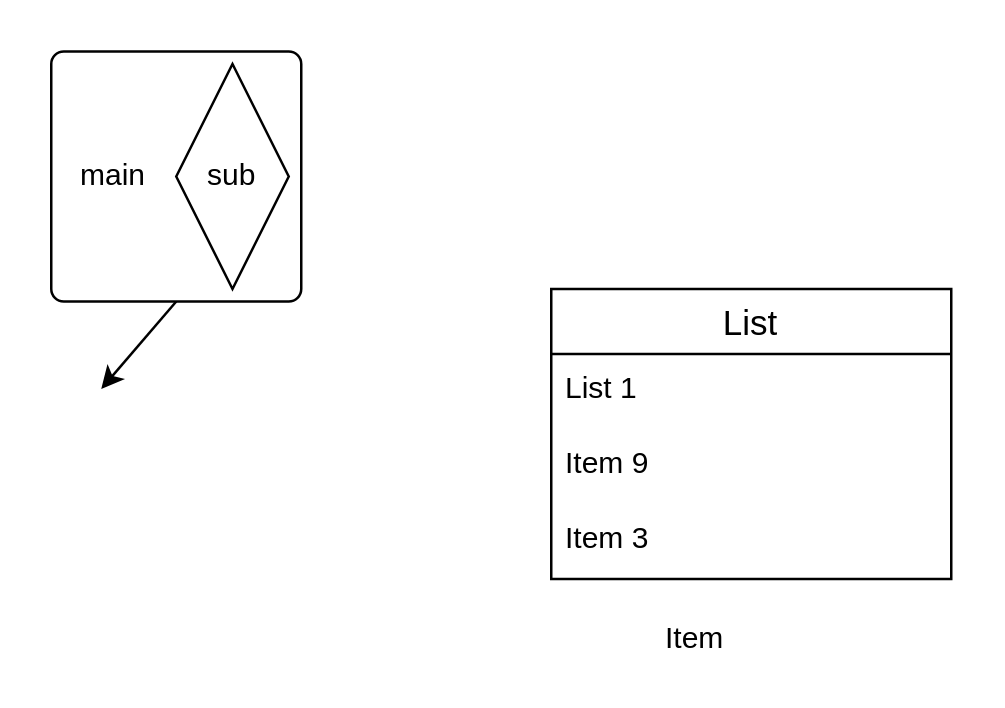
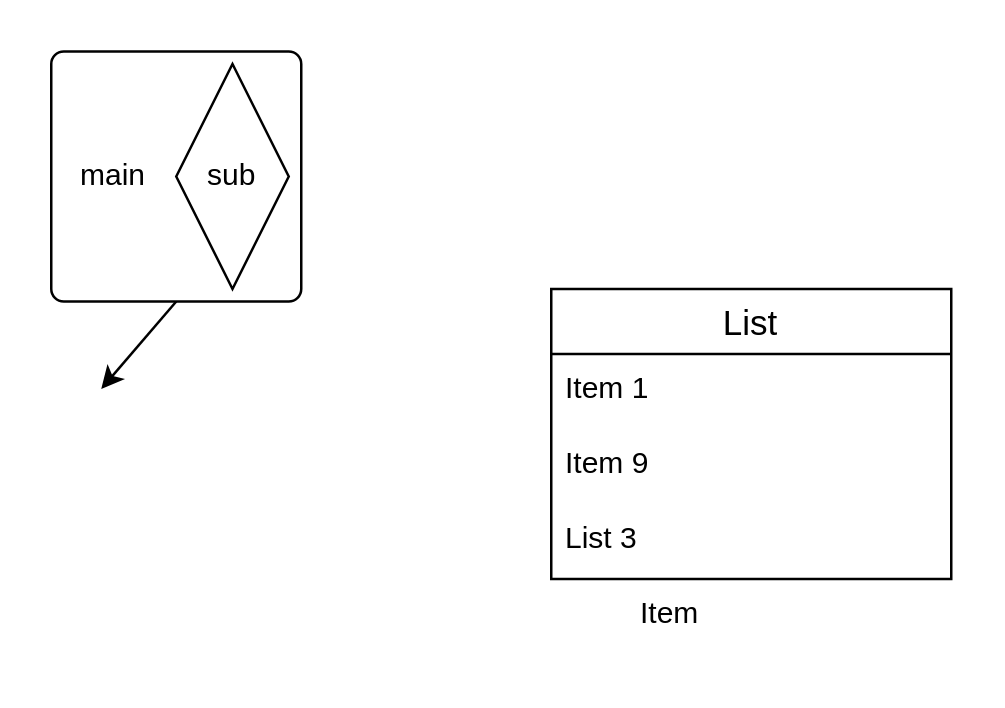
(608, 388) -> (612, 388)
(612, 538) -> (608, 538)
(701, 641) -> (676, 616)
